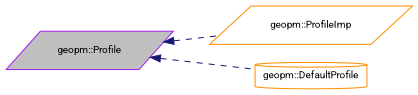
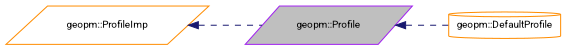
(196, 38) -> (230, 25)
